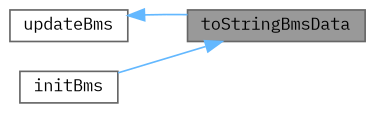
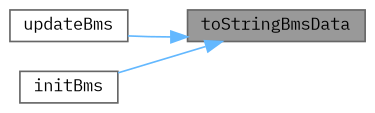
(166, 15) -> (149, 37)
